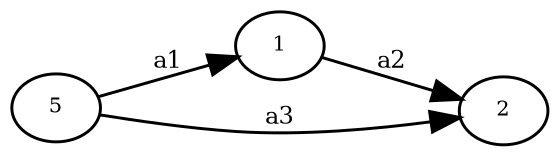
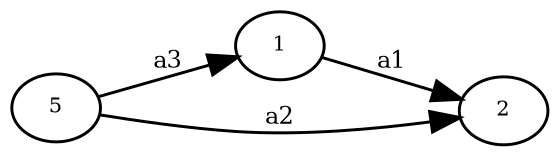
(168, 62) -> (168, 62)
(392, 62) -> (392, 62)
(280, 118) -> (280, 118)
